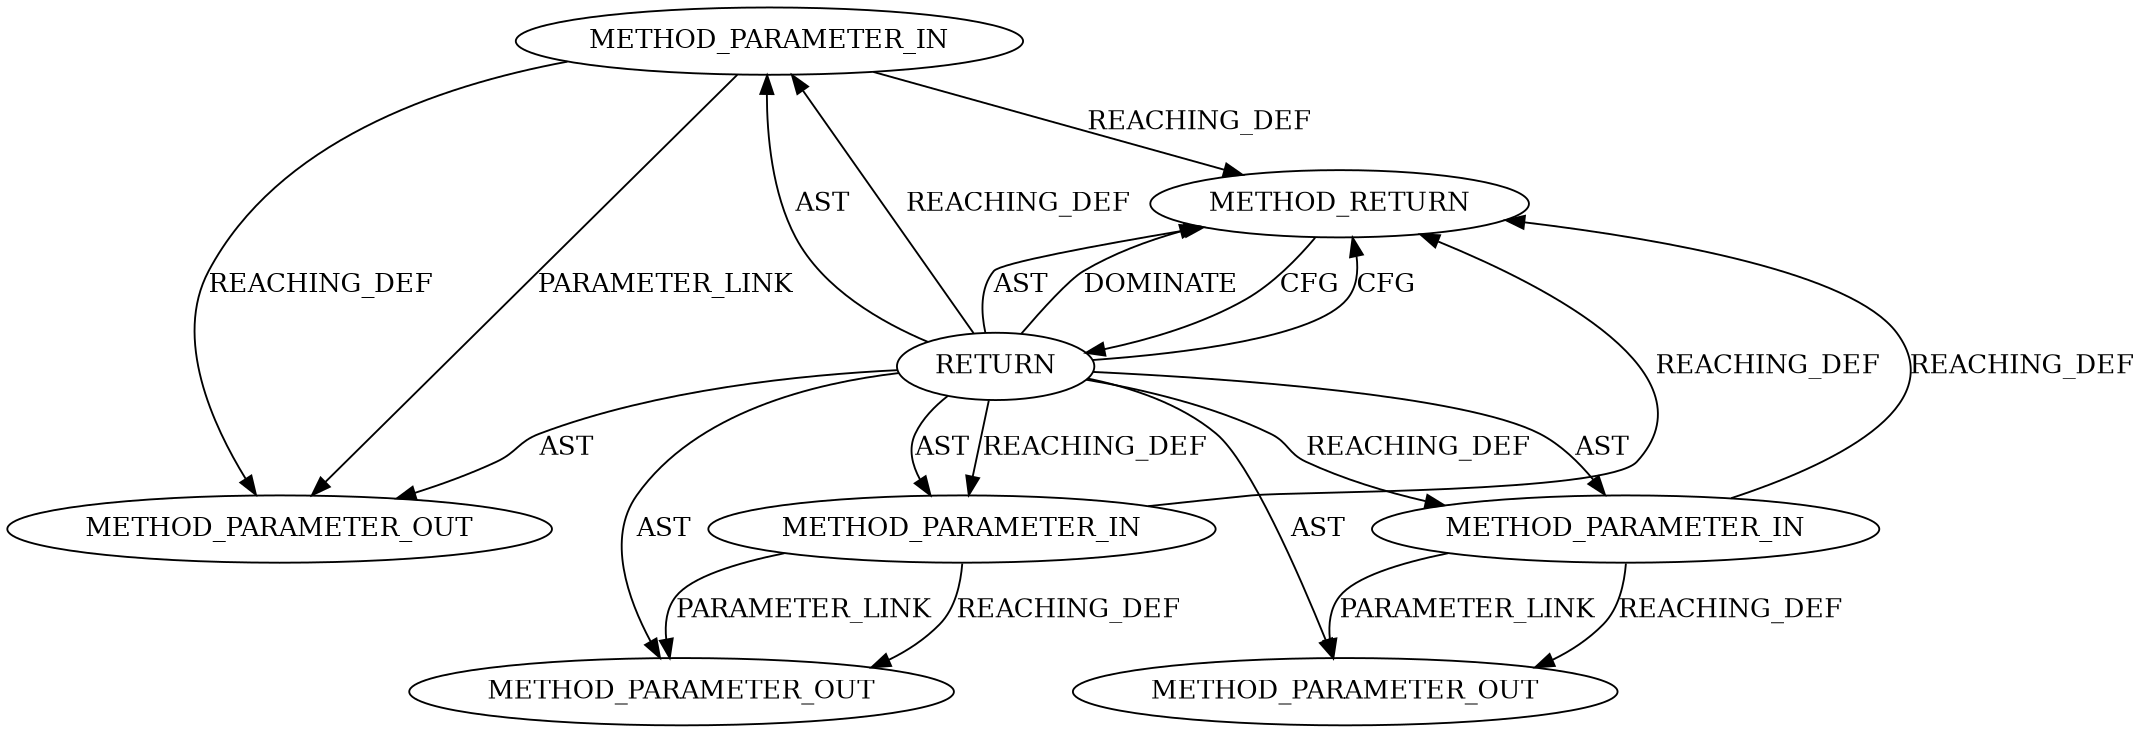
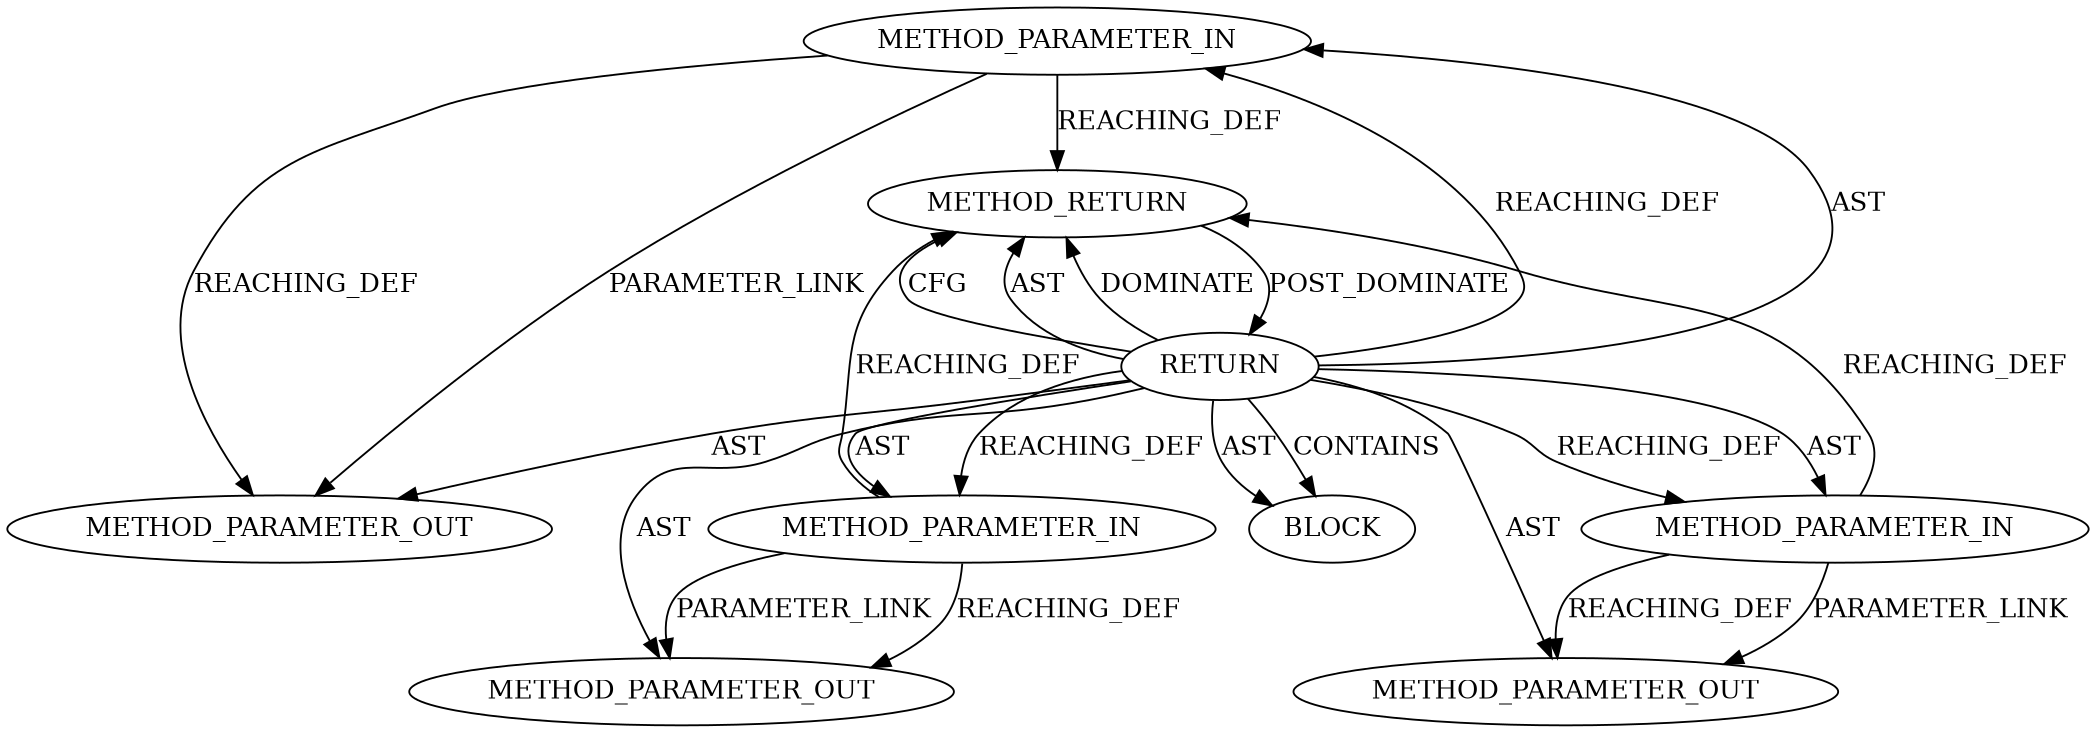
(1310, 285) -> (1390, 285)
none -> (1332, 529)
